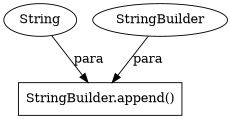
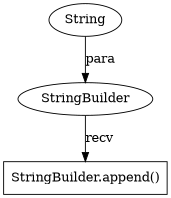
(67, 55) -> (85, 55)
(148, 59) -> (99, 139)
